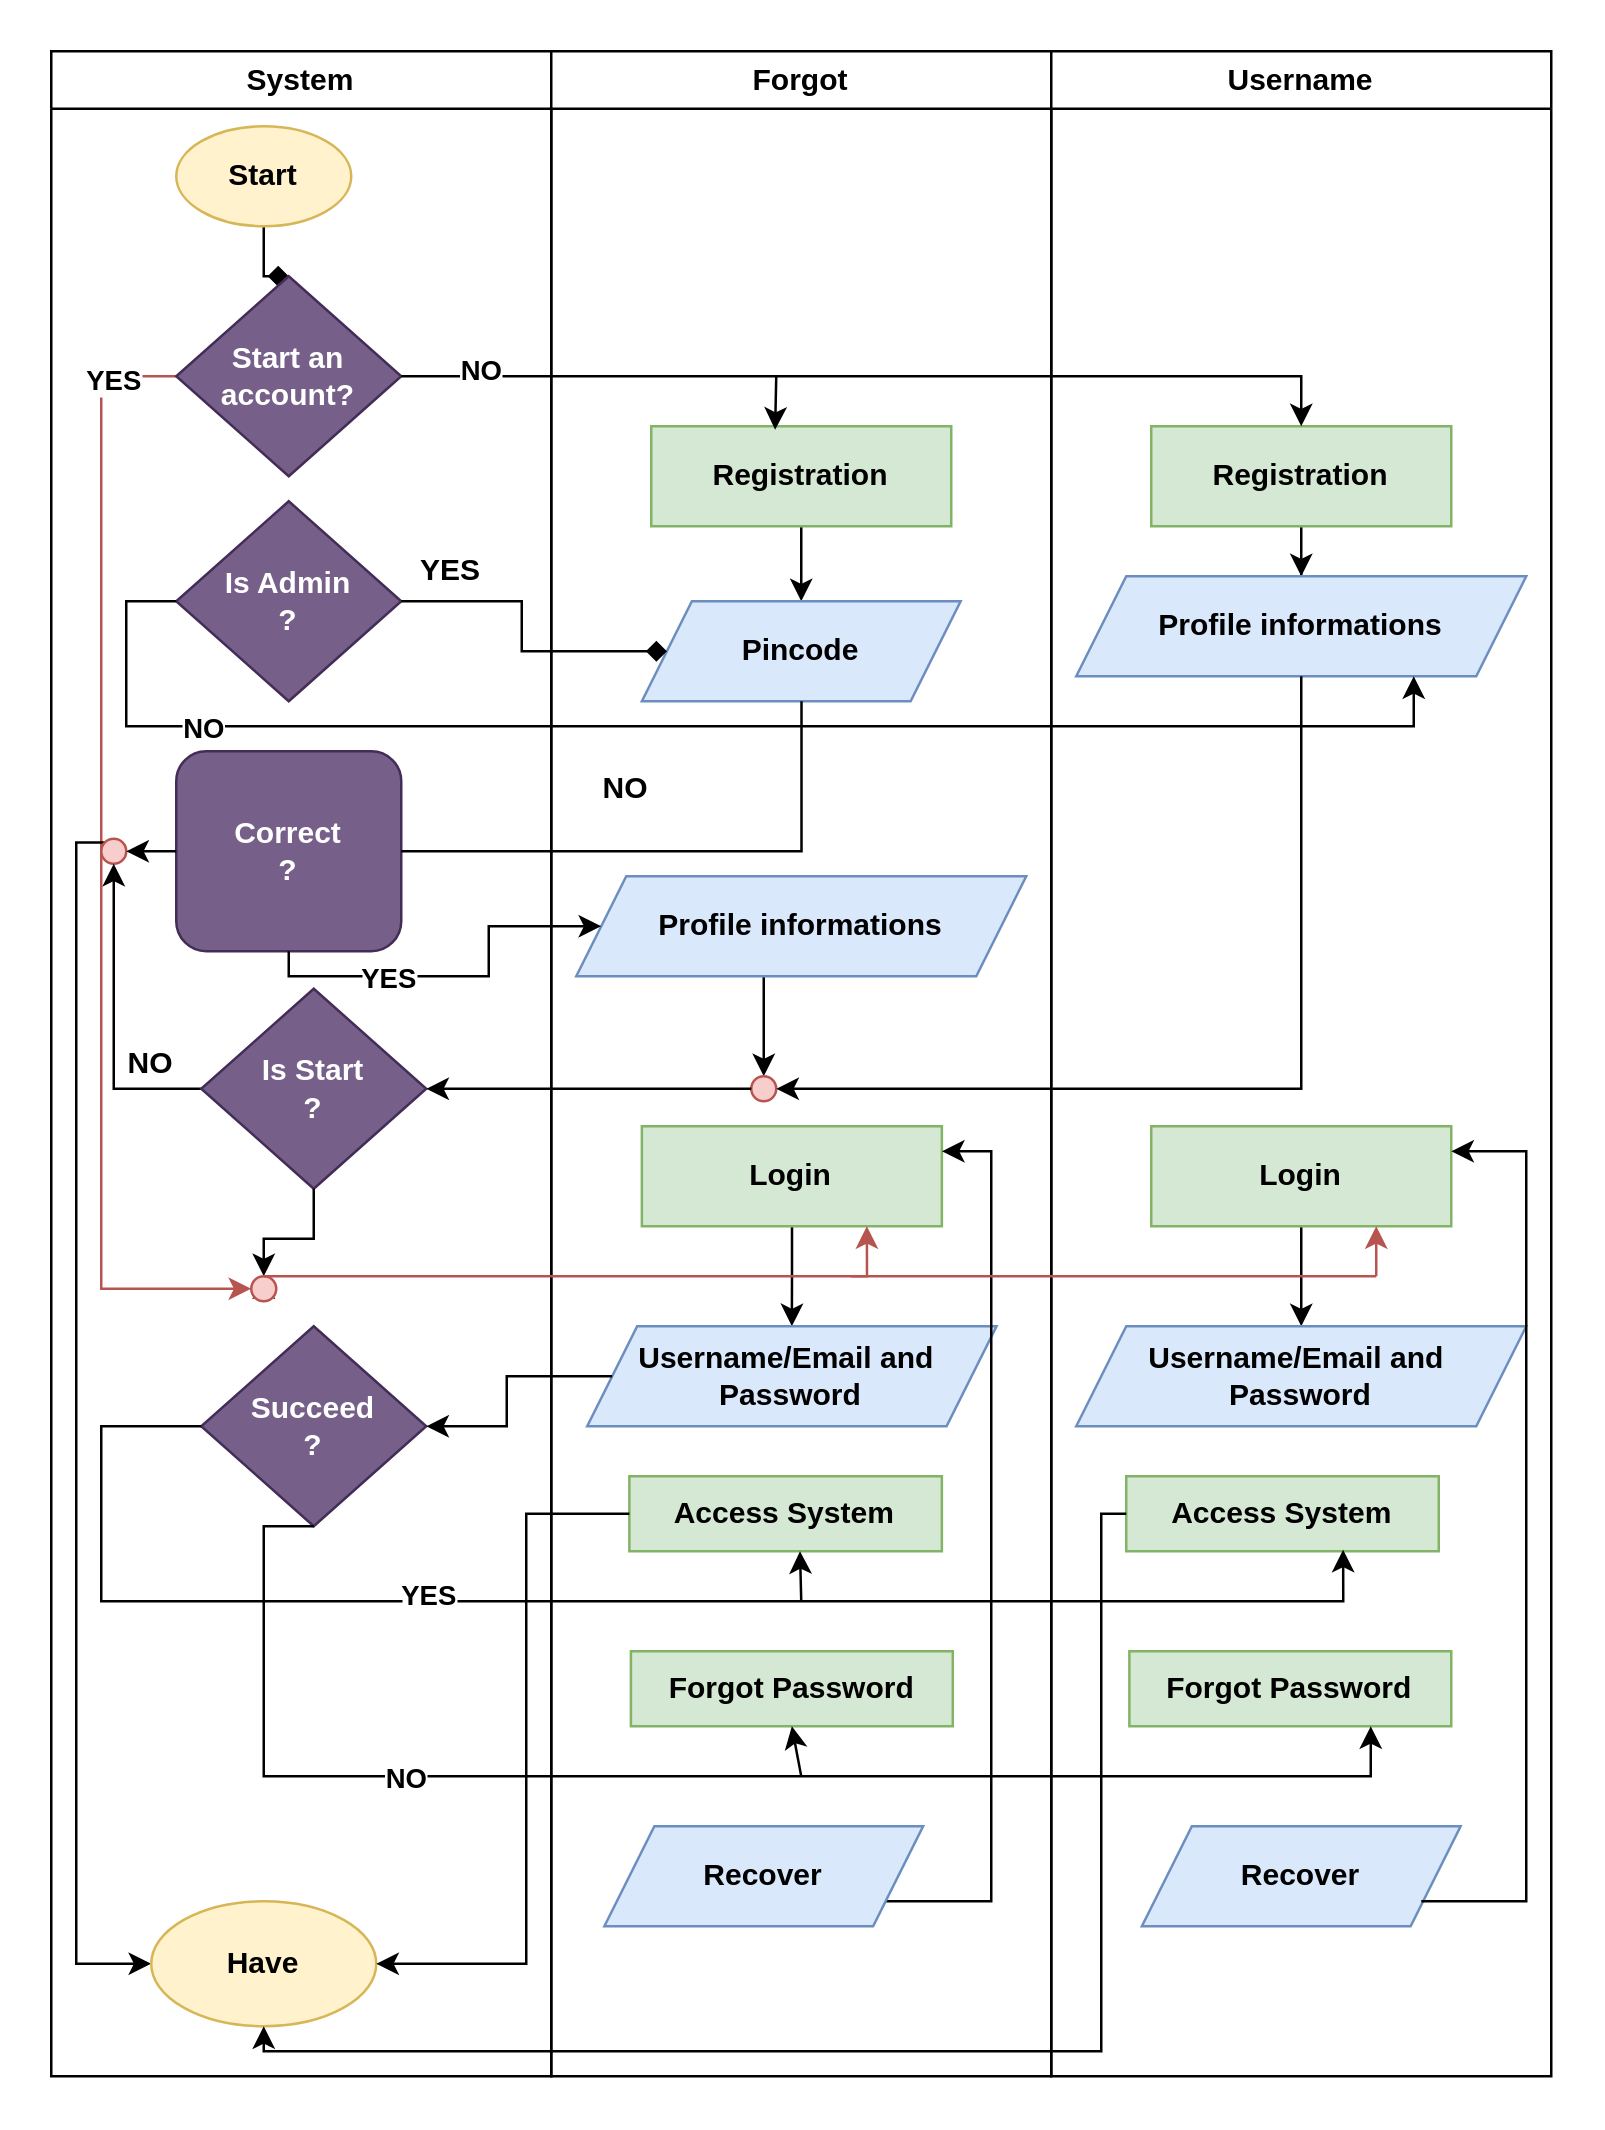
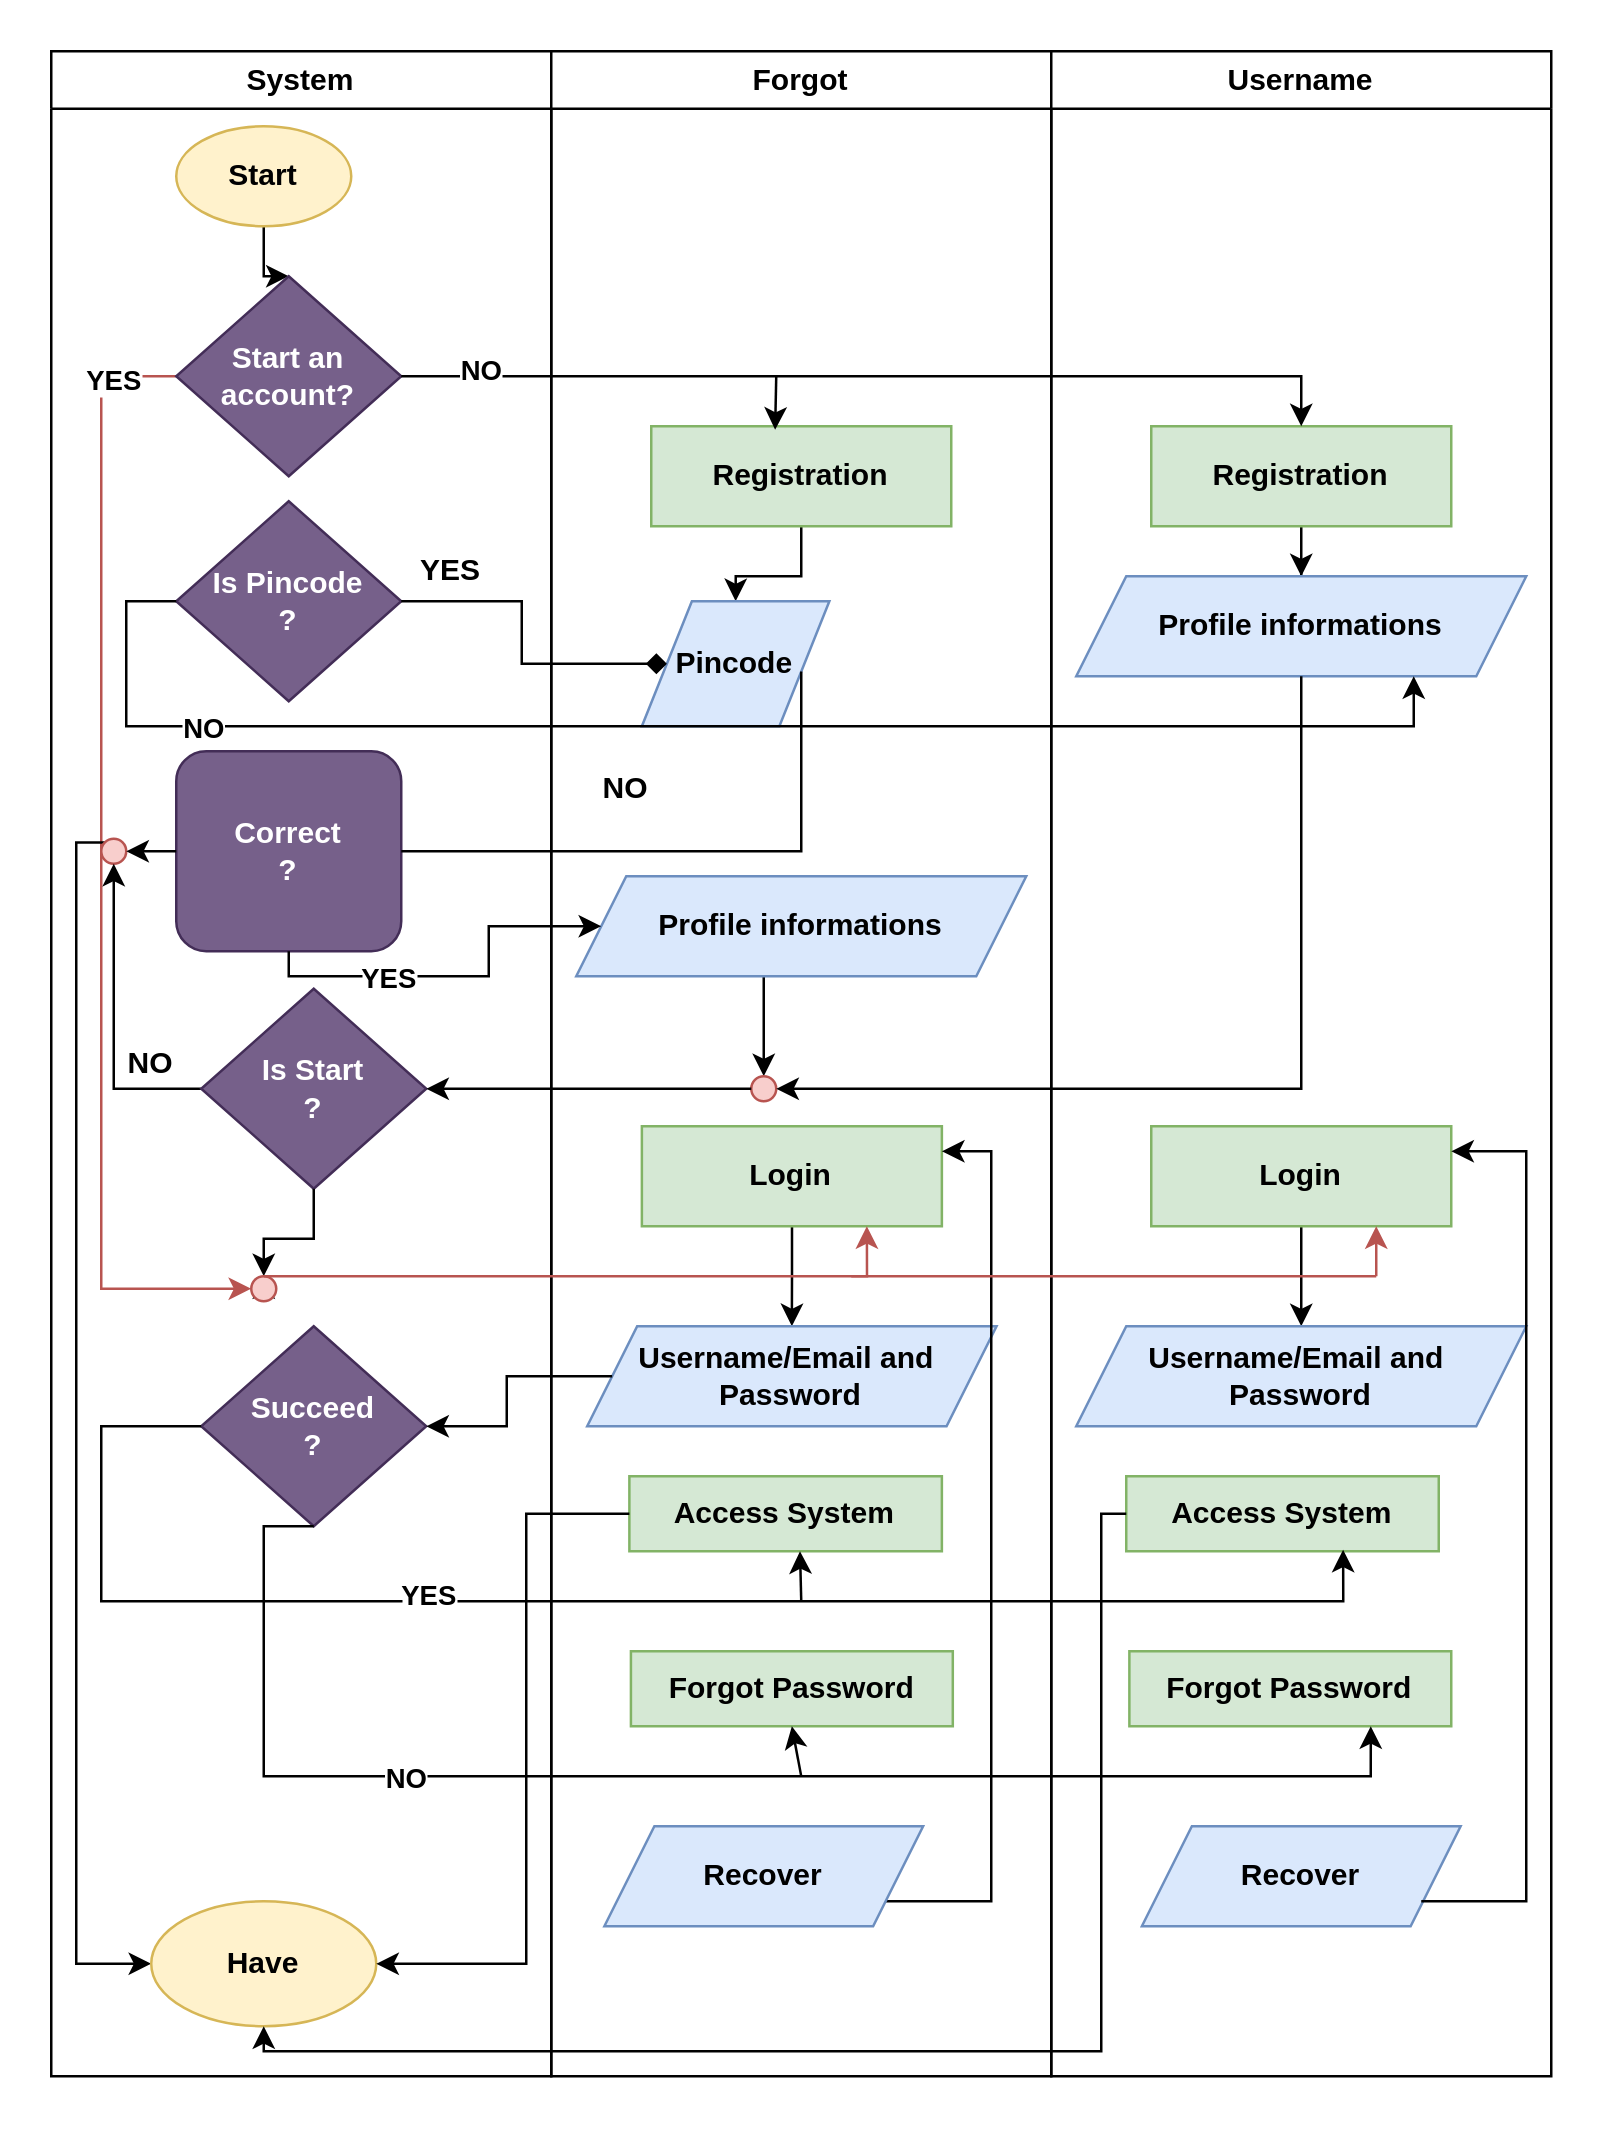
(268, 276) -> (269, 276)
(289, 601) -> (289, 601)
(801, 651) -> (736, 664)
